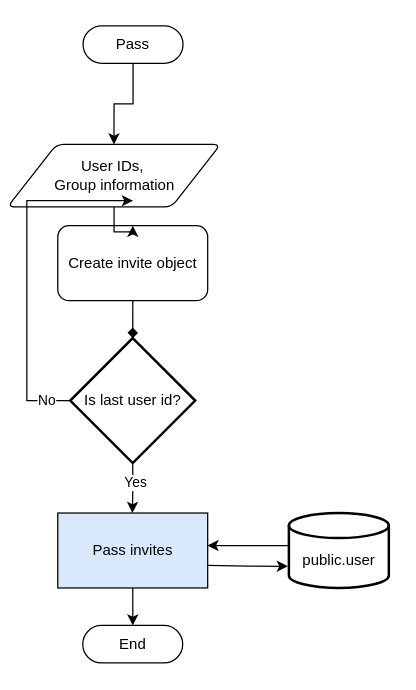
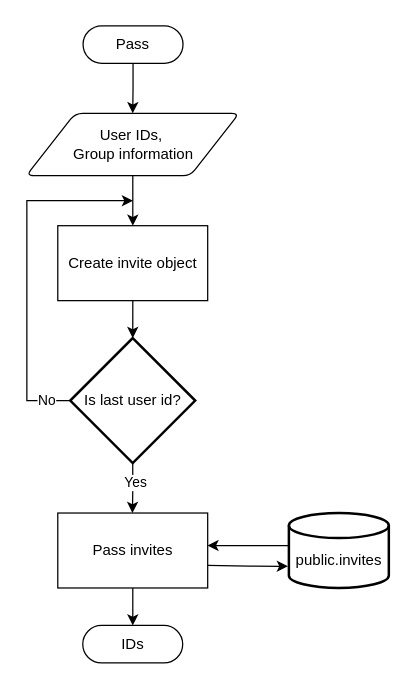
(114, 176) -> (133, 144)
(133, 263) -> (133, 263)
(133, 327) -> (133, 328)
(133, 551) -> (133, 551)
(339, 551) -> (339, 551)
(133, 644) -> (133, 644)
